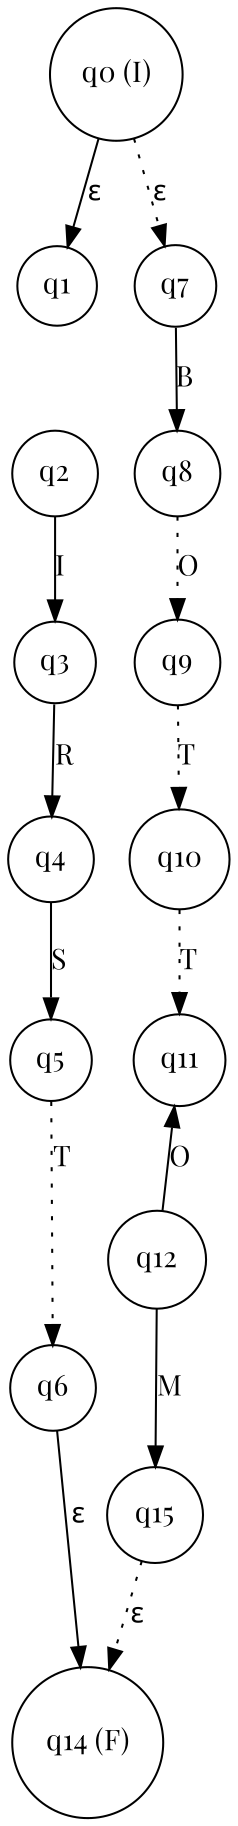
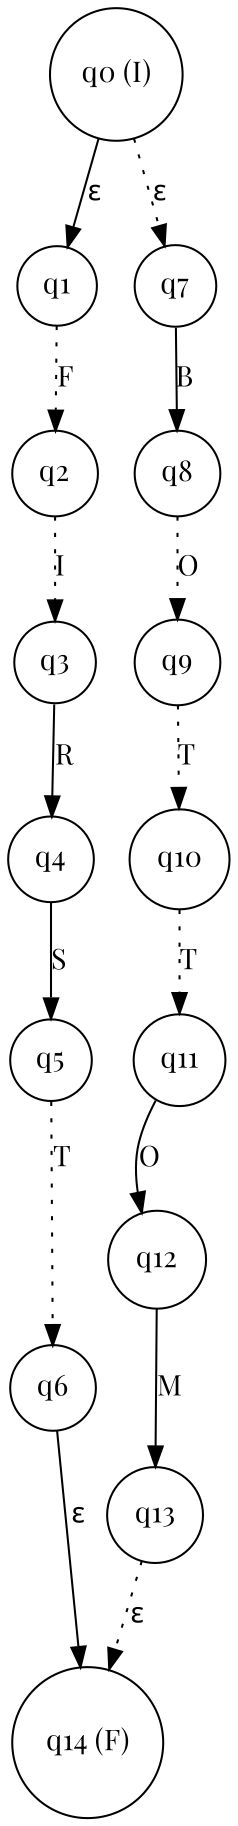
none -> (56, 368)
(55, 558) -> (55, 558)
(167, 1169) -> (138, 1145)
(155, 1515) -> (155, 1515)
